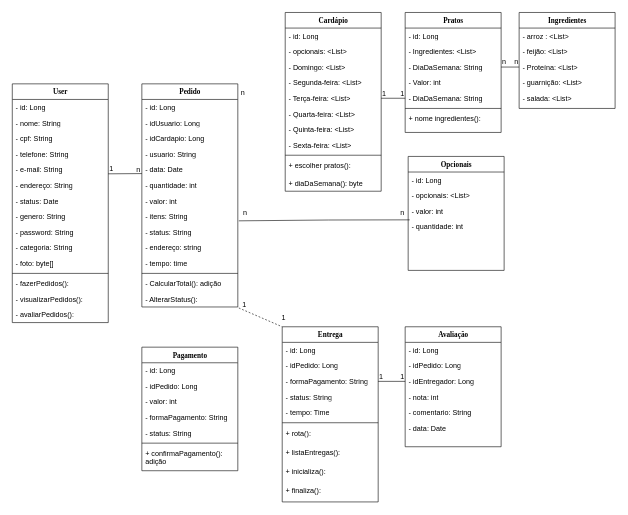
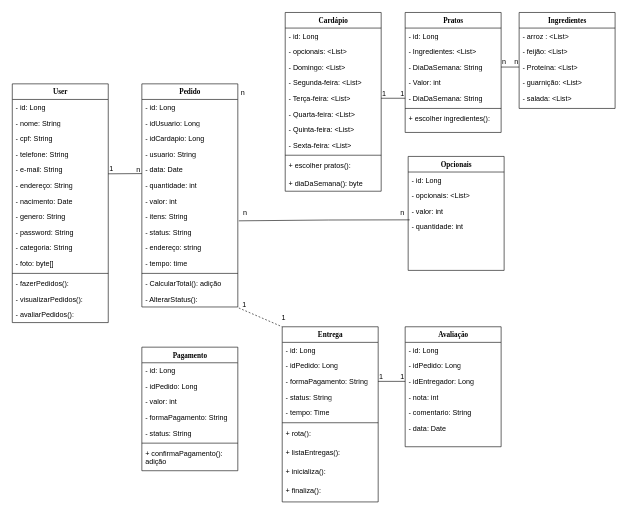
(449, 119) -> (454, 124)
(41, 201) -> (46, 201)
